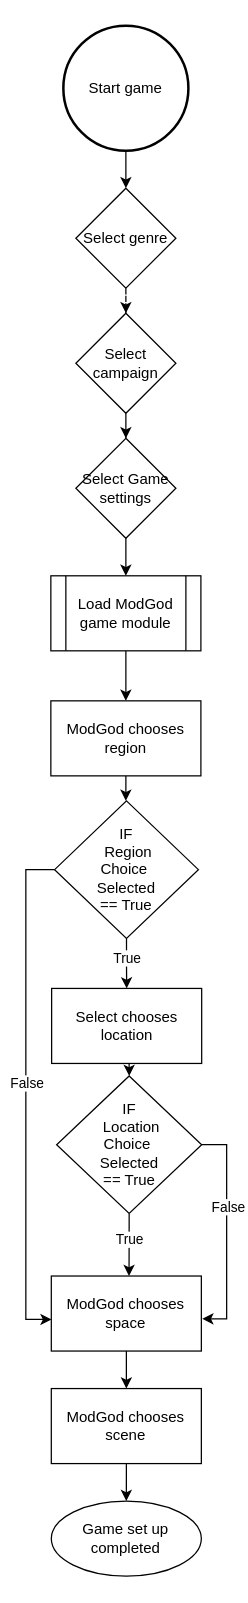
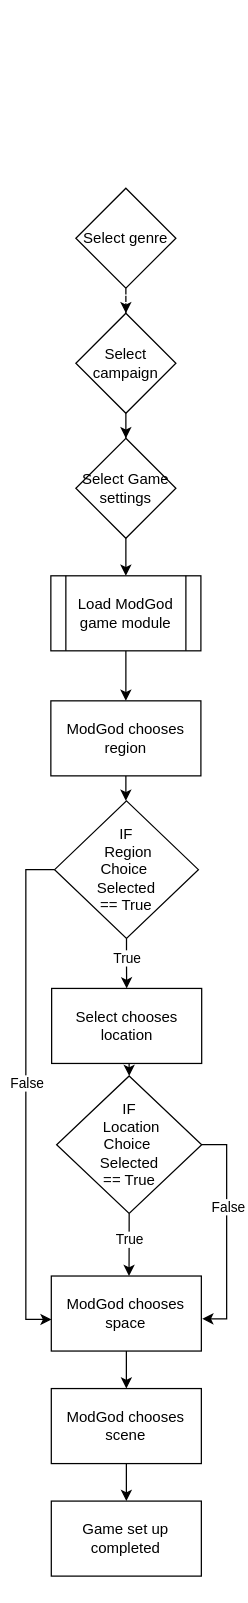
(126, 88) -> none
(126, 174) -> none
(126, 1538) -> (126, 1538)
